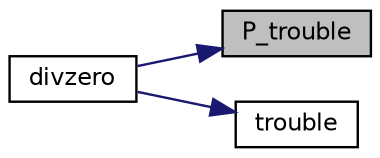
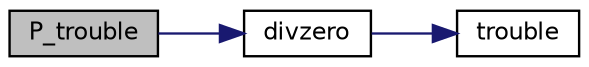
(168, 60) -> (189, 34)
